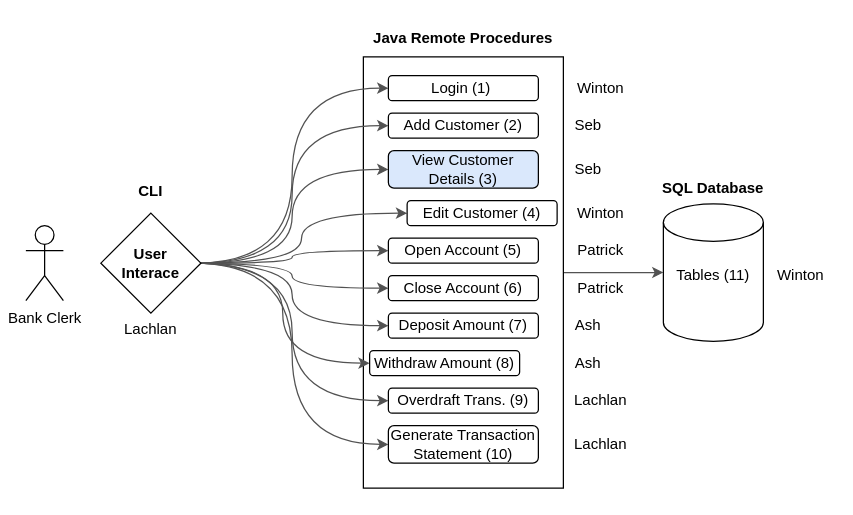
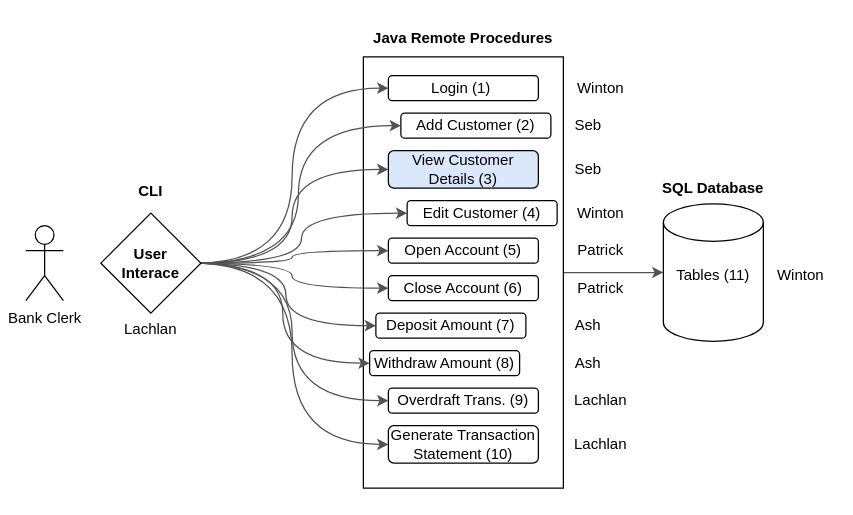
(463, 126) -> (476, 126)
(463, 326) -> (451, 326)
